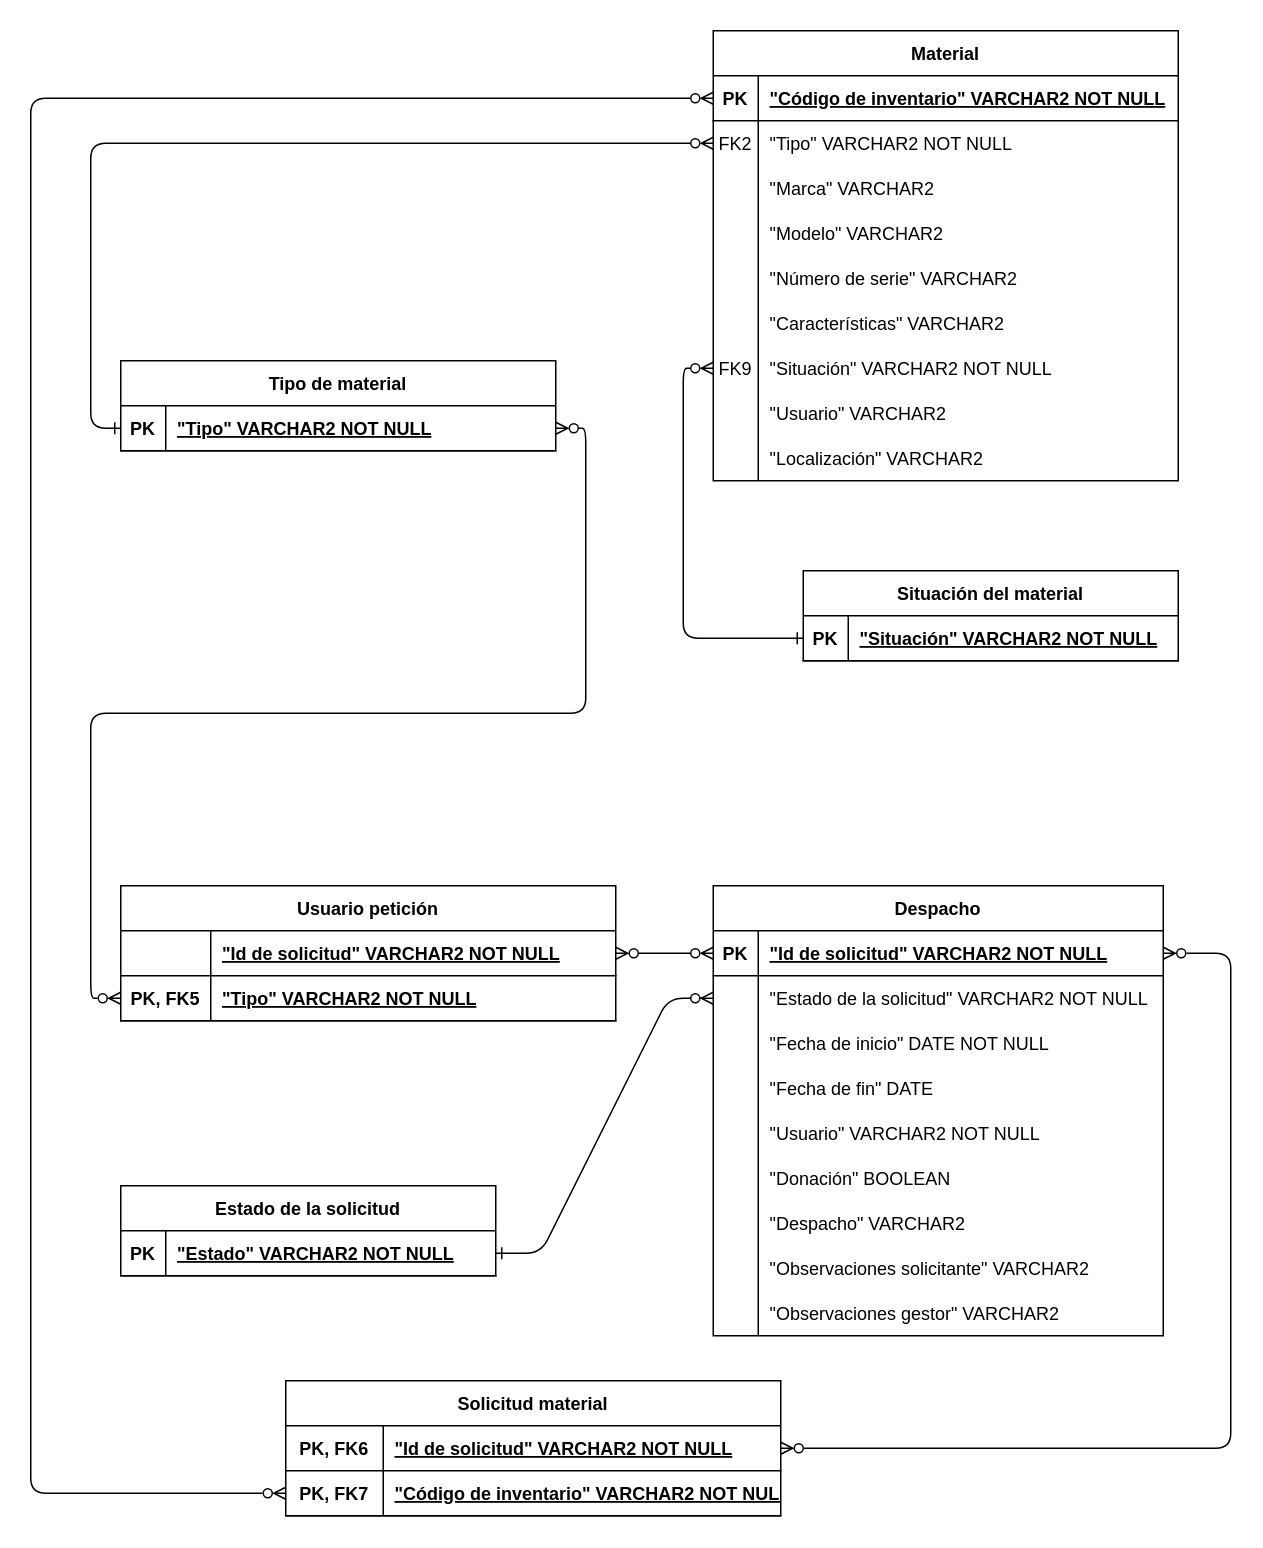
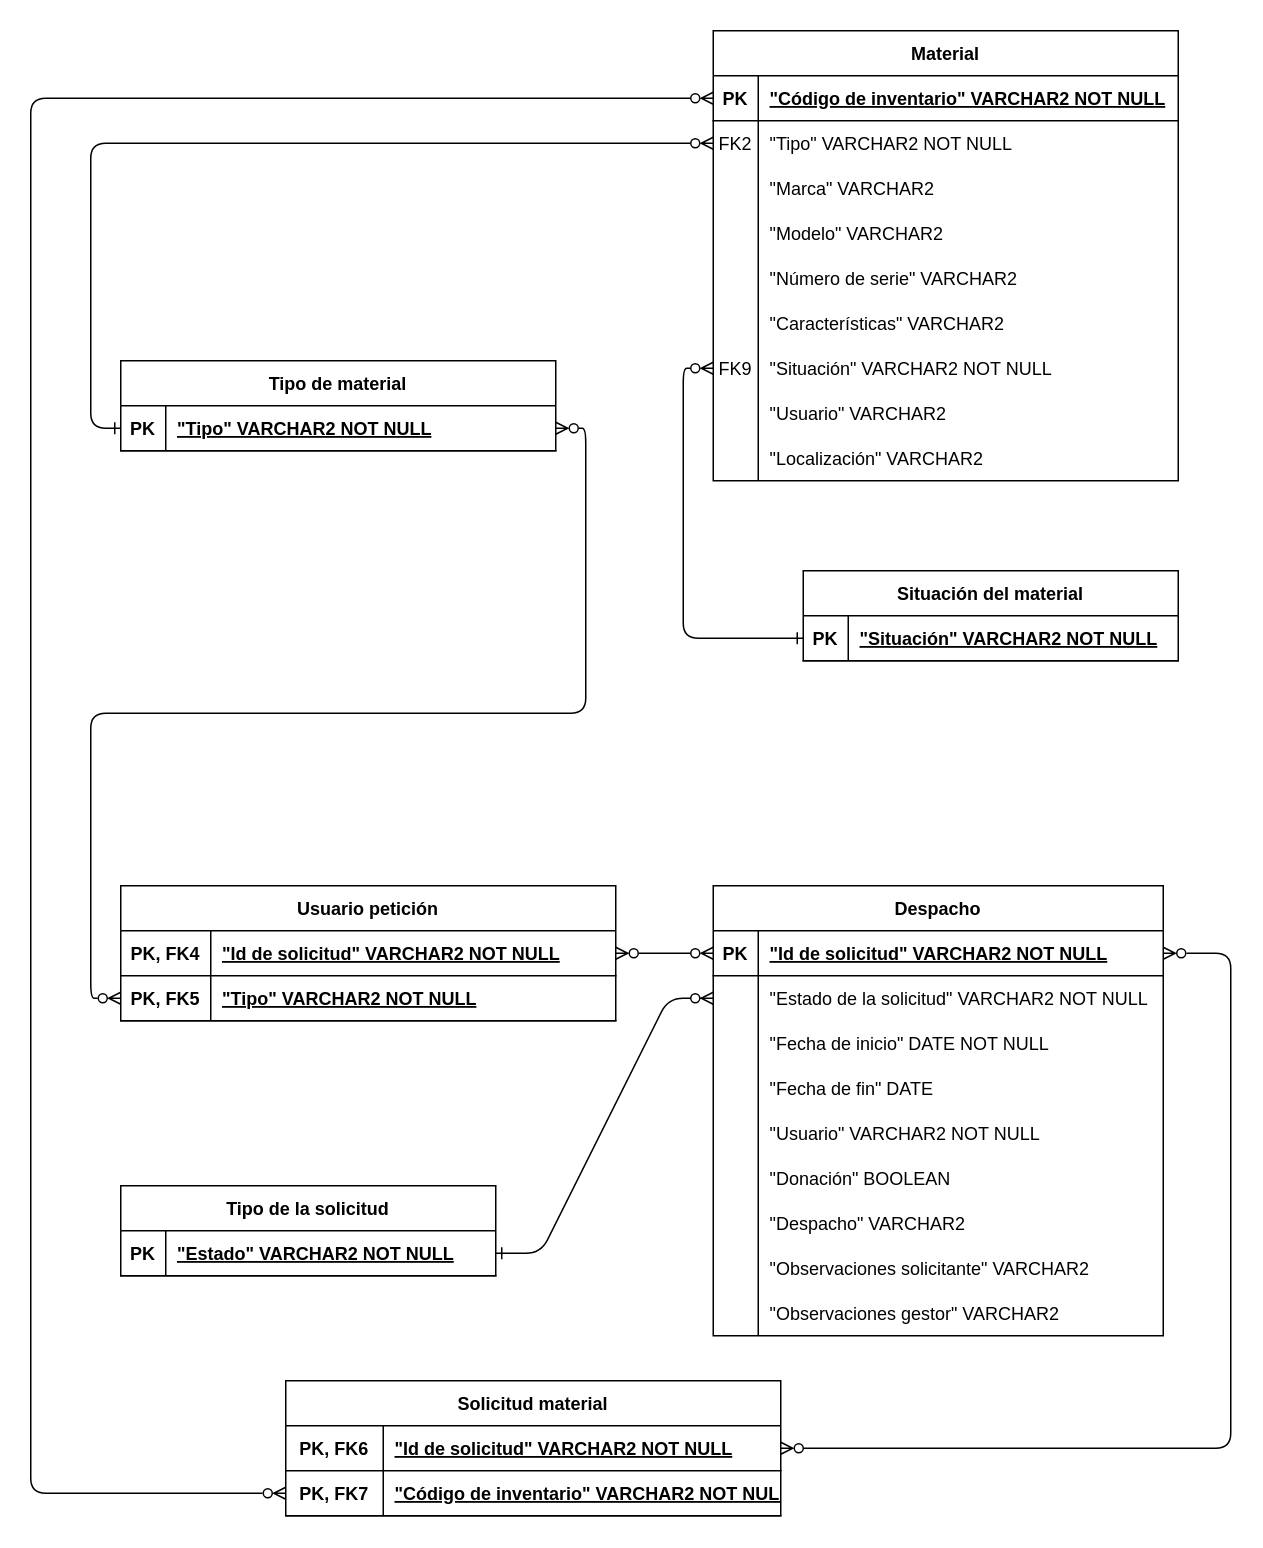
none -> (166, 953)
(308, 1209) -> (308, 1209)
